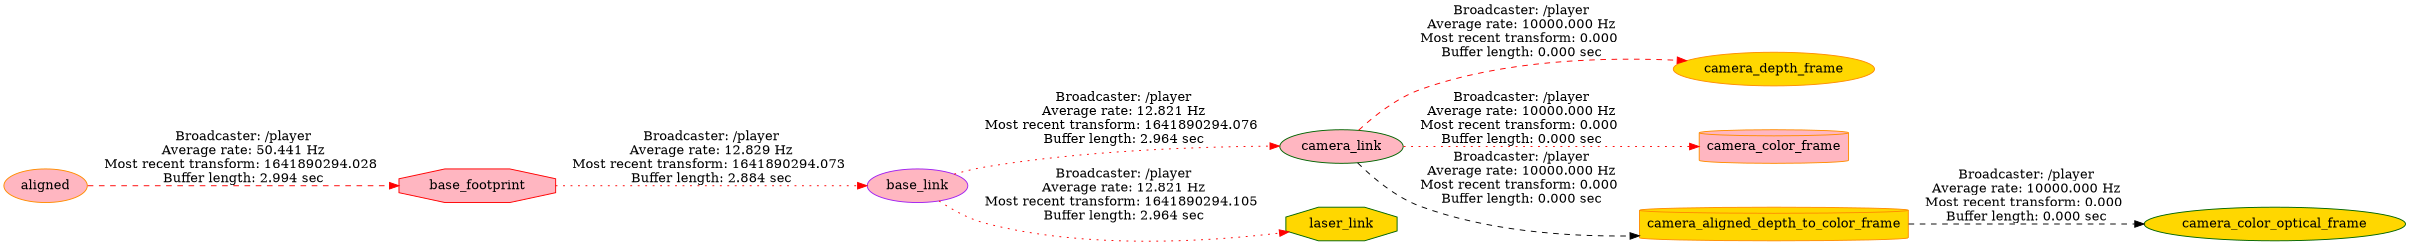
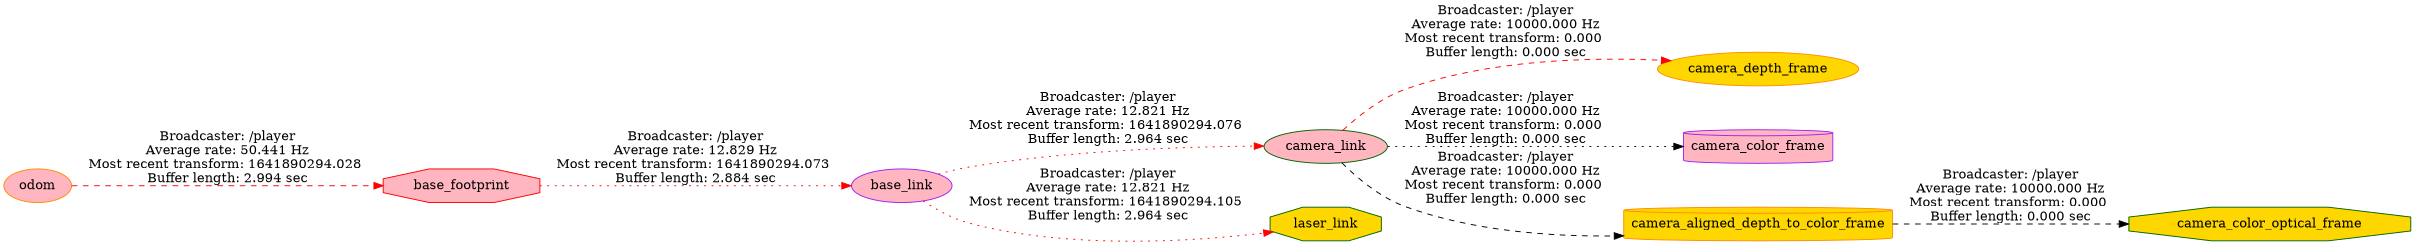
(1547, 147) -> (1531, 147)
(1774, 147) -> (1758, 147)
(46, 186) -> (38, 186)
(2275, 224) -> (2270, 224)
